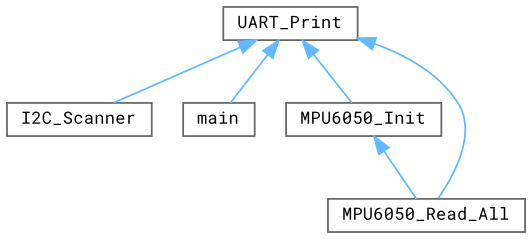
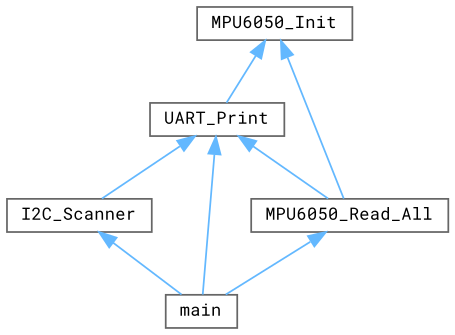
(333, 79) -> (241, 79)
none -> (268, 268)
none -> (147, 269)
